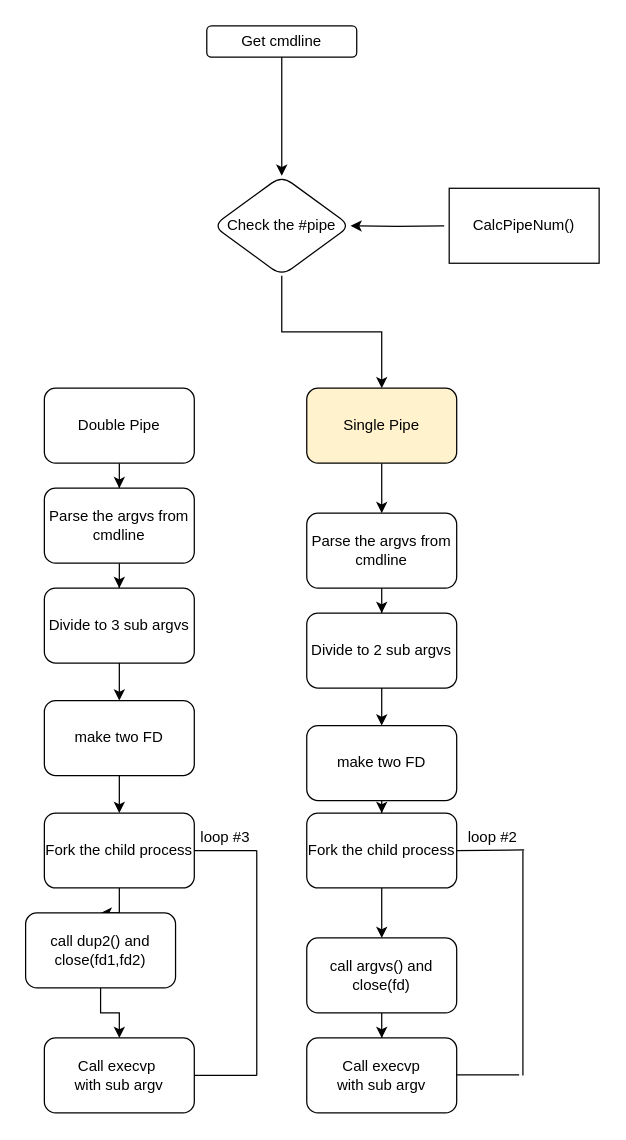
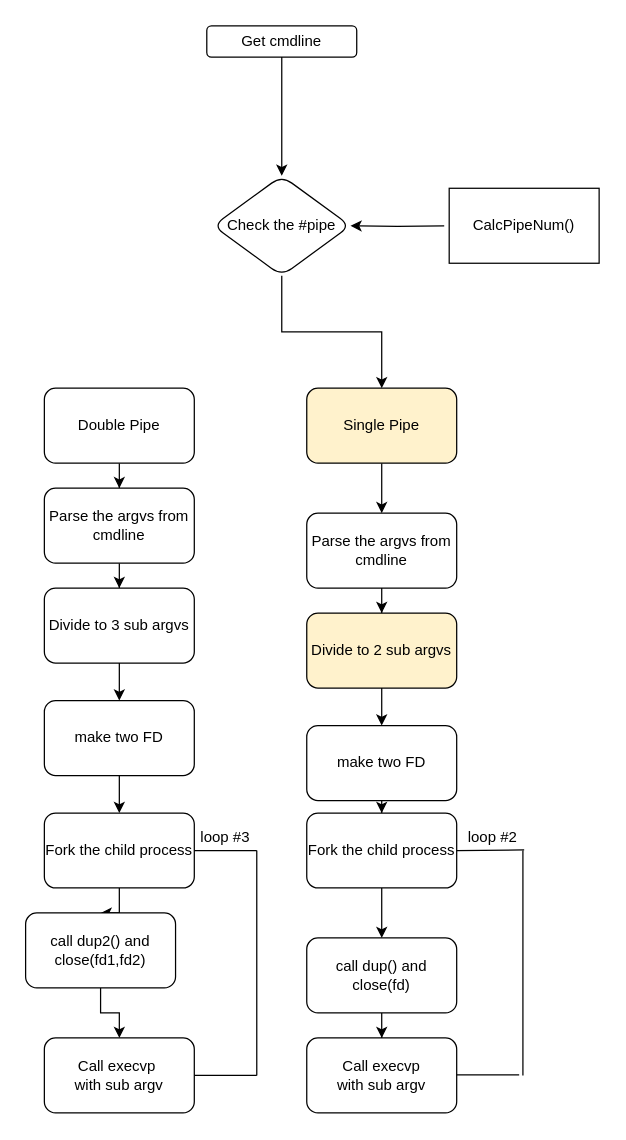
(382, 651) -> (382, 651)
(382, 976) -> (382, 976)
